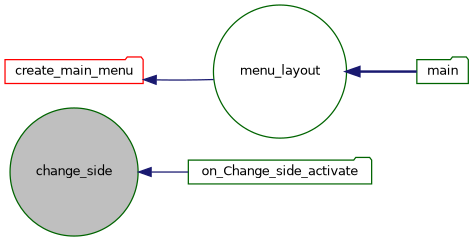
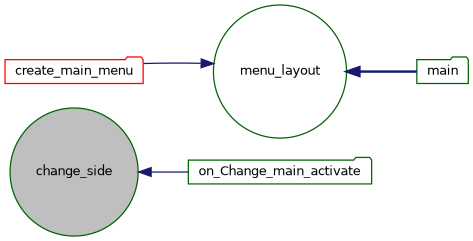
(185, 80) -> (172, 63)
(280, 172) -> (280, 172)
